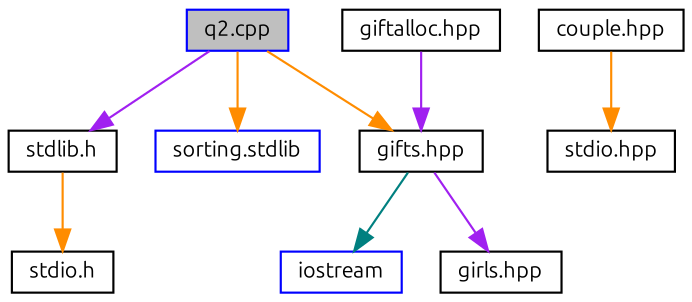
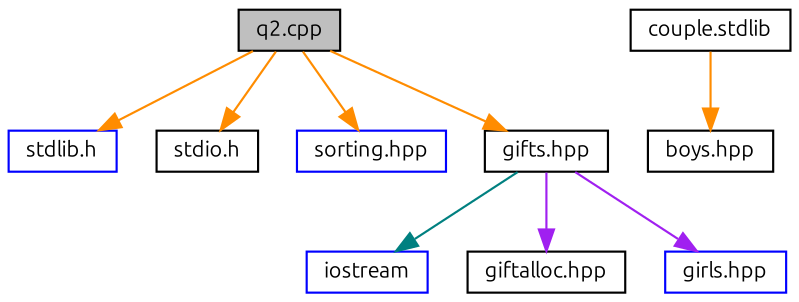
(238, 30) -> (289, 30)
(611, 30) -> (711, 30)
(421, 80) -> (546, 201)
(159, 85) -> (186, 86)
(63, 151) -> (63, 151)
(238, 151) -> (371, 151)
(611, 151) -> (711, 151)
(63, 201) -> (254, 82)
(501, 272) -> (726, 272)
